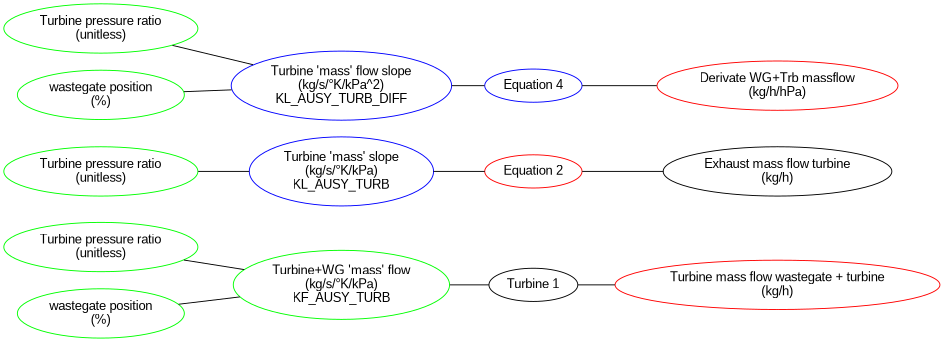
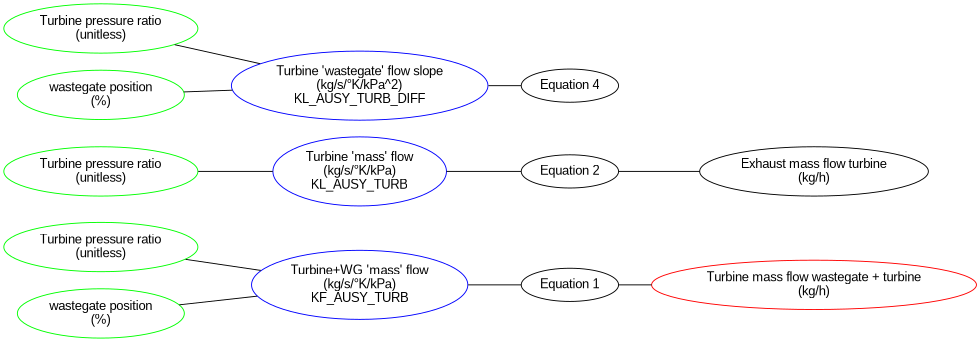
(341, 86) -> (360, 86)
(533, 86) -> (570, 86)
(778, 86) -> none
(341, 171) -> (360, 171)
(533, 171) -> (570, 171)
(341, 285) -> (360, 285)
(533, 285) -> (570, 285)
